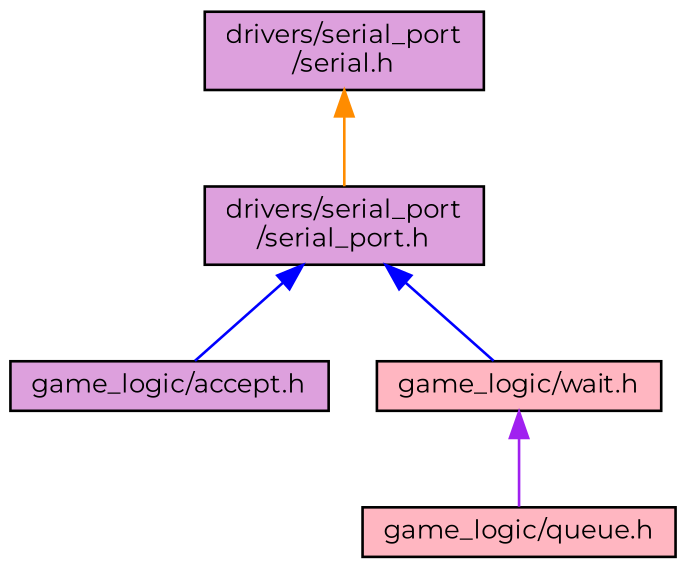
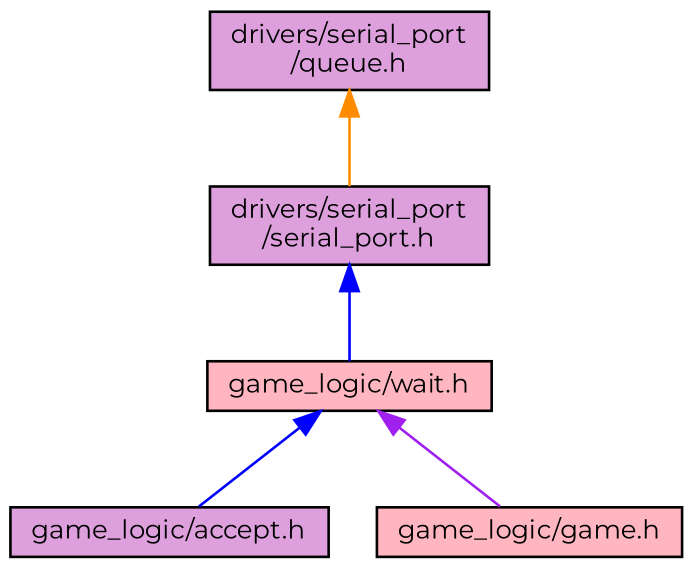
(344, 51) -> (350, 51)
(239, 322) -> (249, 467)
(519, 532) -> (529, 532)
